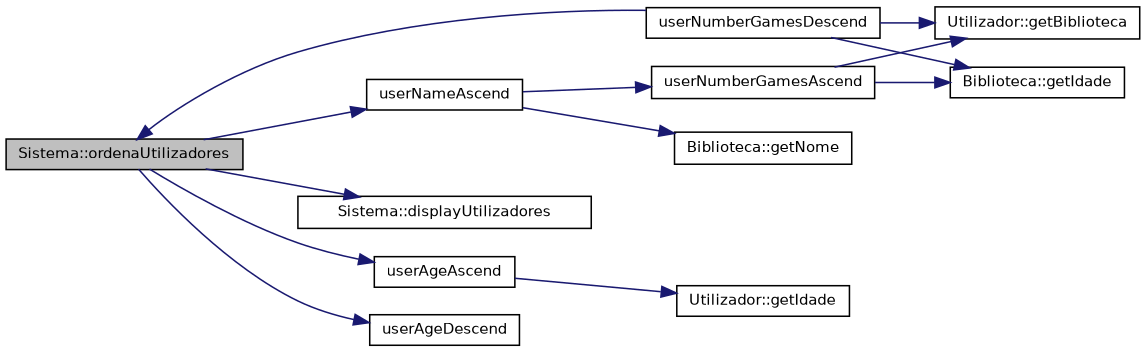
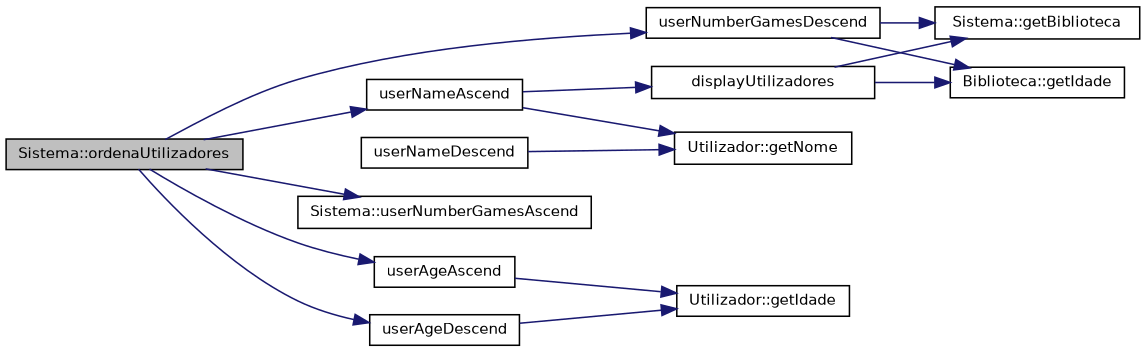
(1037, 23) -> (1037, 23)
(387, 31) -> (391, 58)
(763, 82) -> (763, 82)
(763, 148) -> (763, 148)
none -> (445, 153)
(445, 212) -> (445, 212)
none -> (591, 317)
